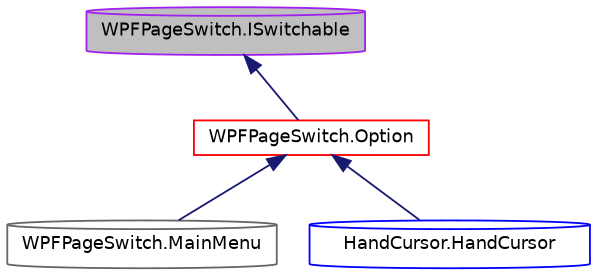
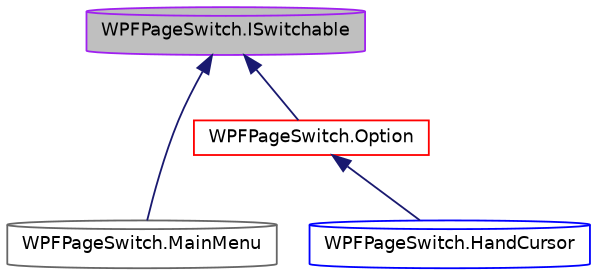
(224, 193) -> (170, 144)
(450, 244) -> (450, 244)
